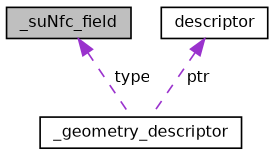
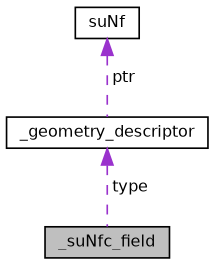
(215, 23) -> (107, 23)
(109, 85) -> (107, 196)
